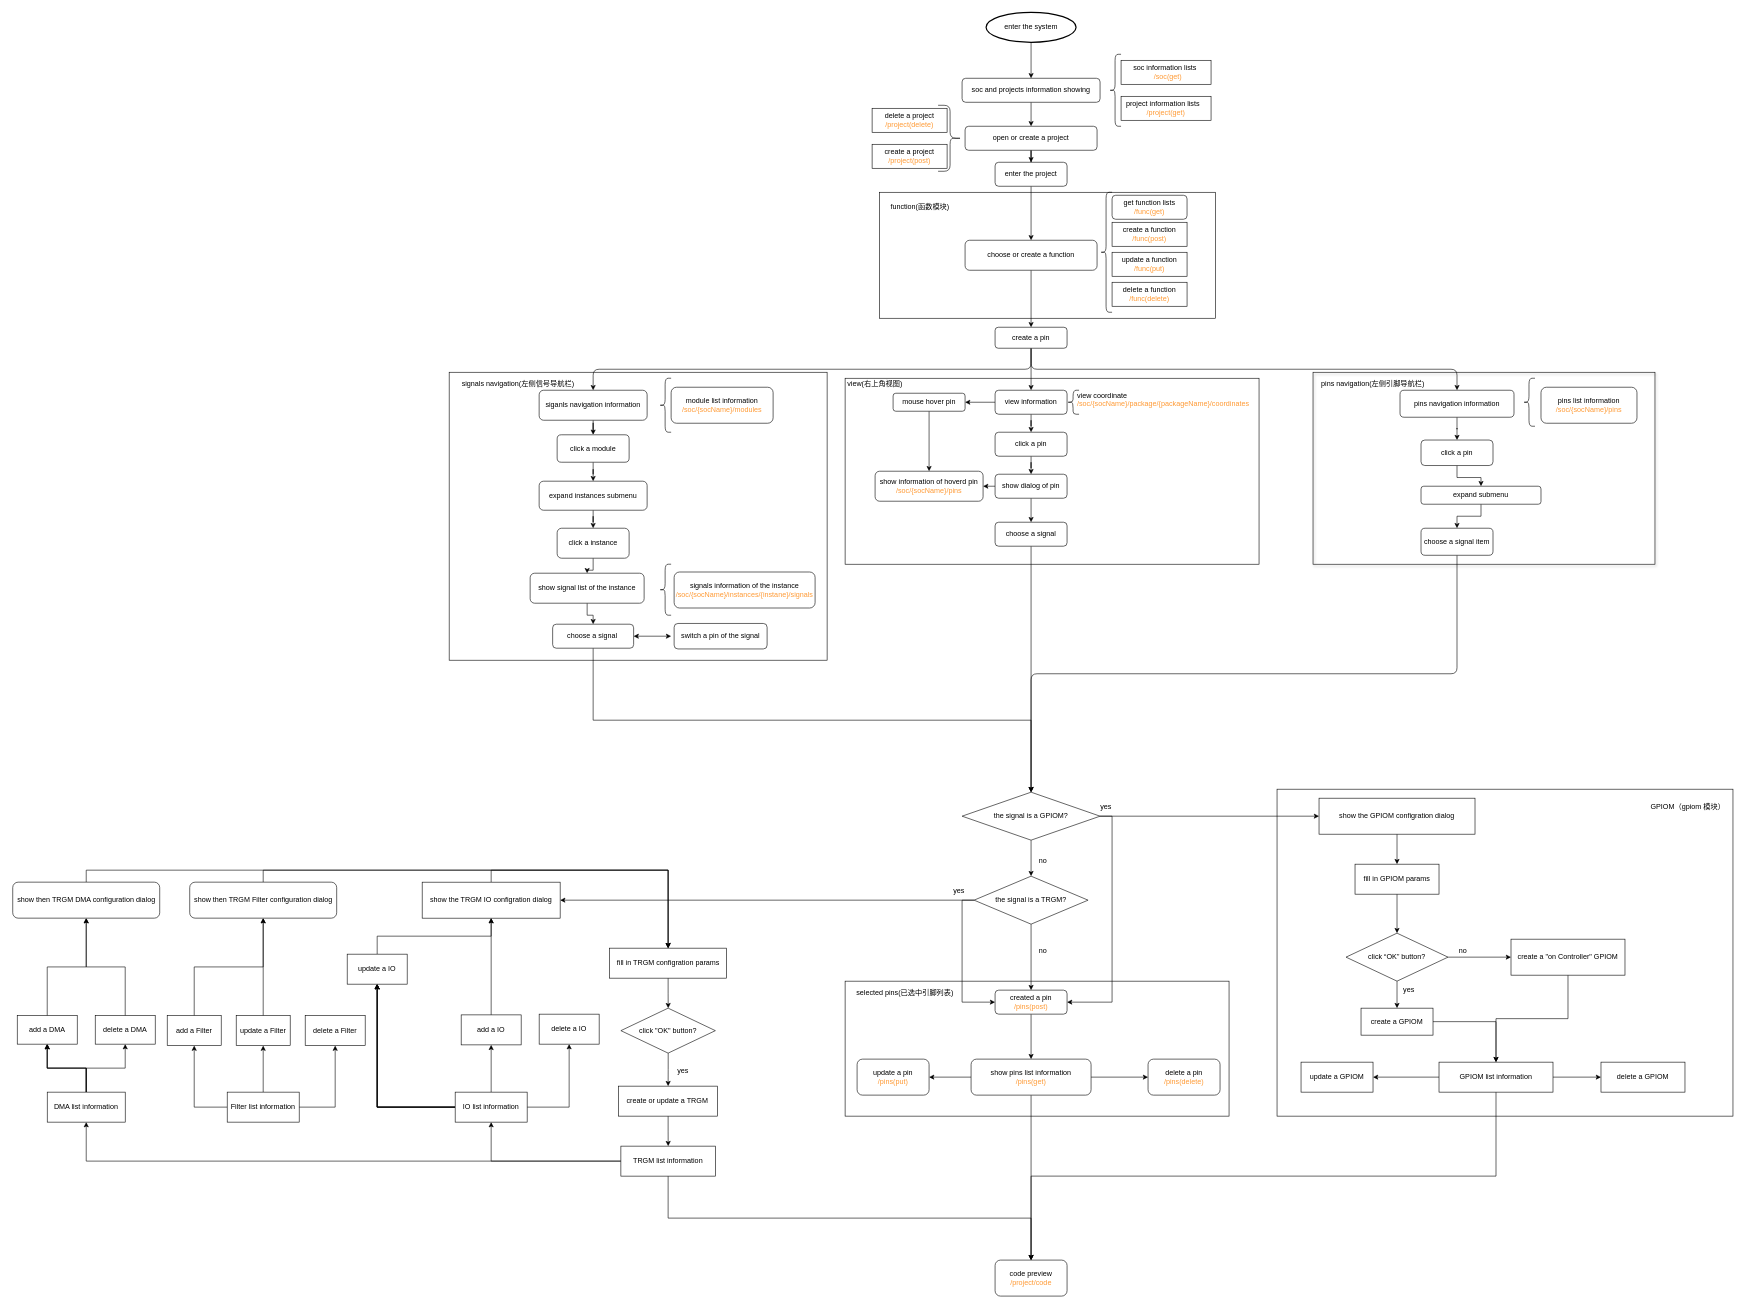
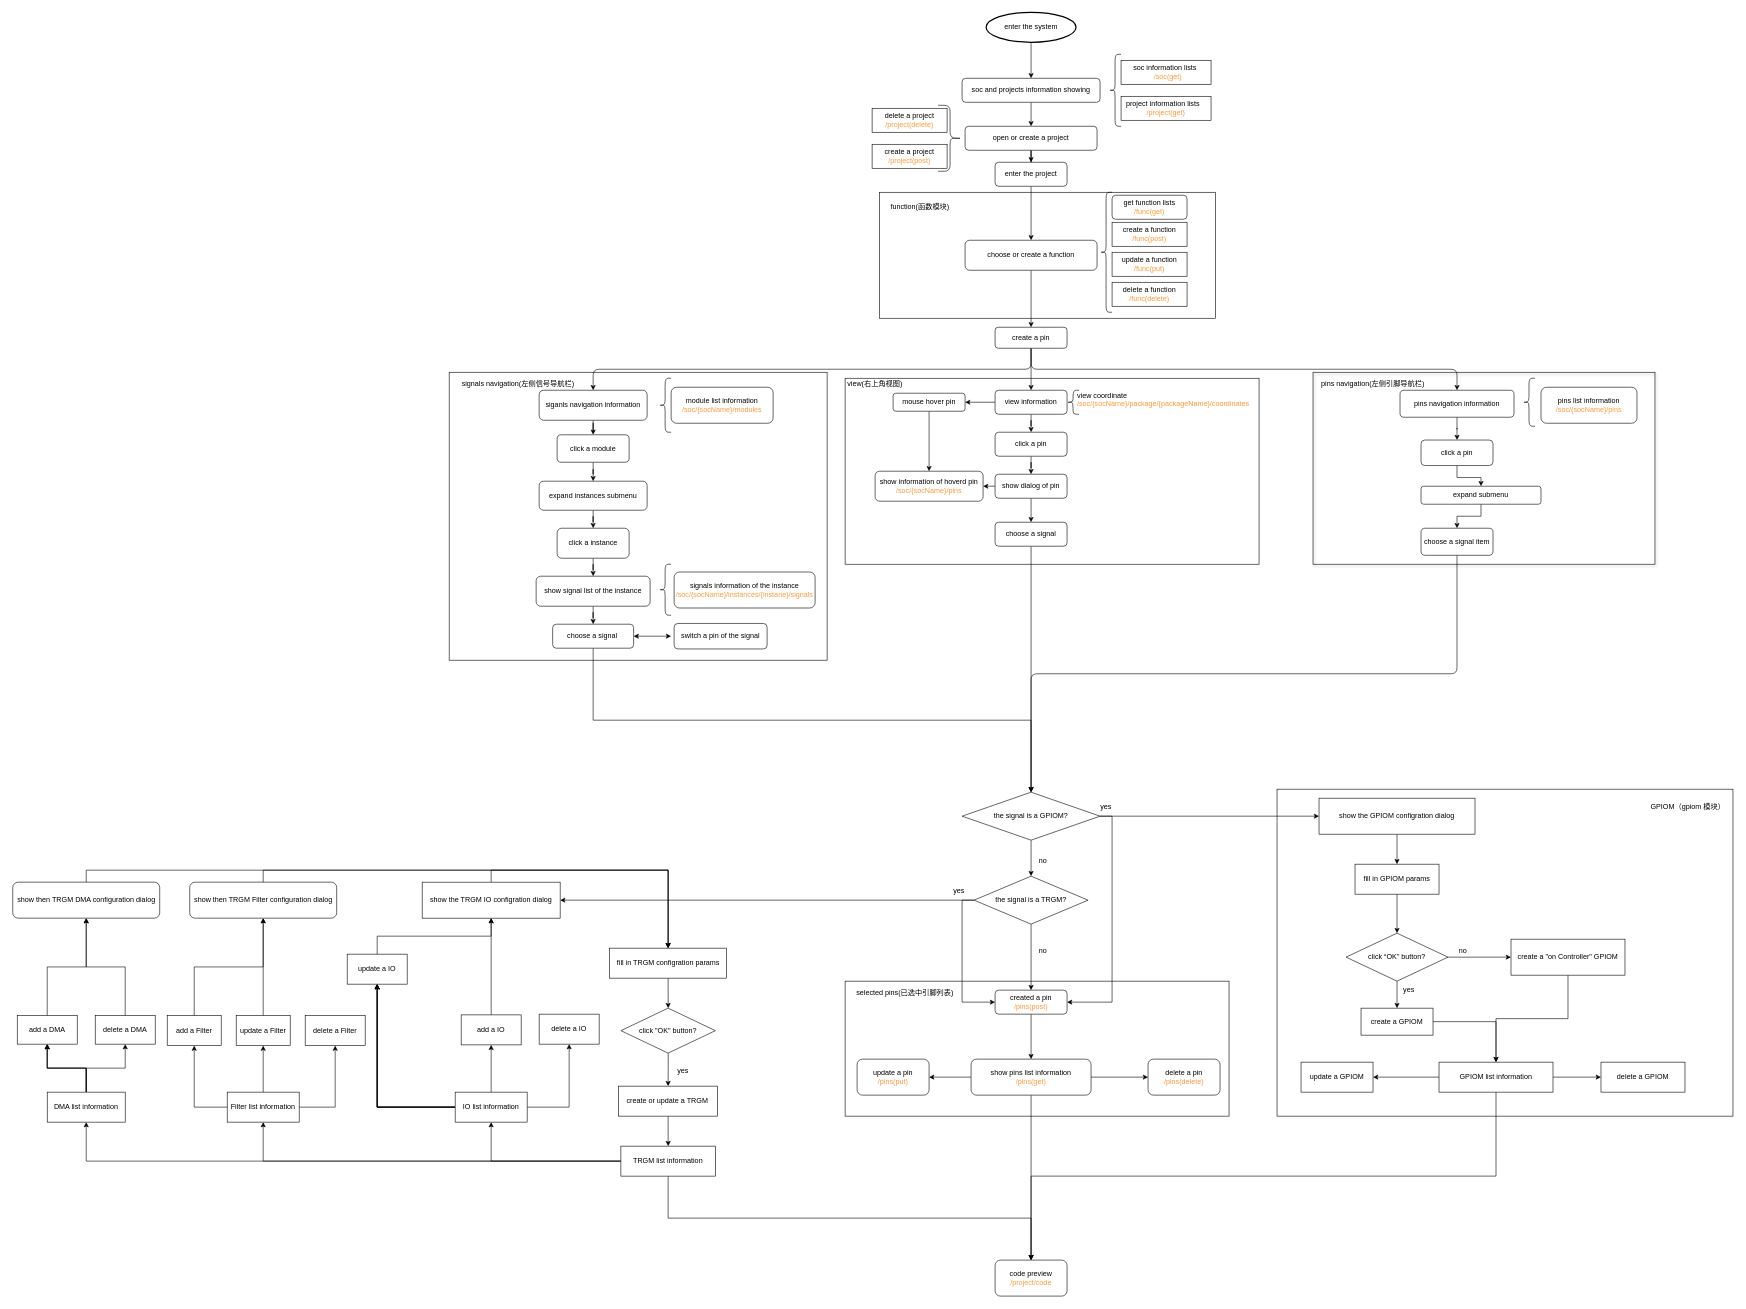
(587, 588) -> (593, 591)
none -> (263, 1127)
